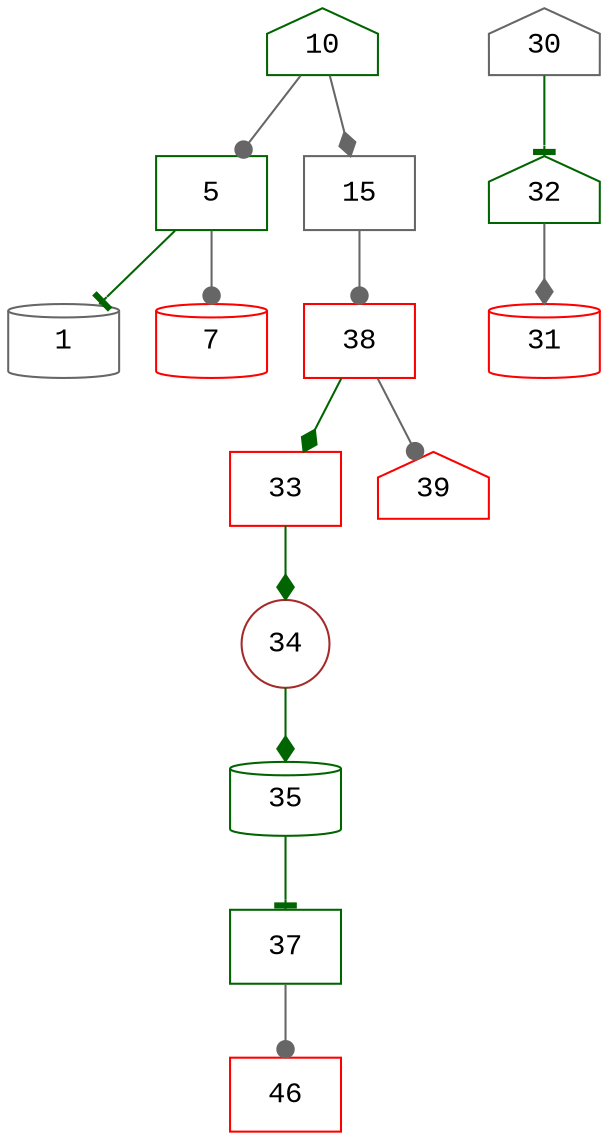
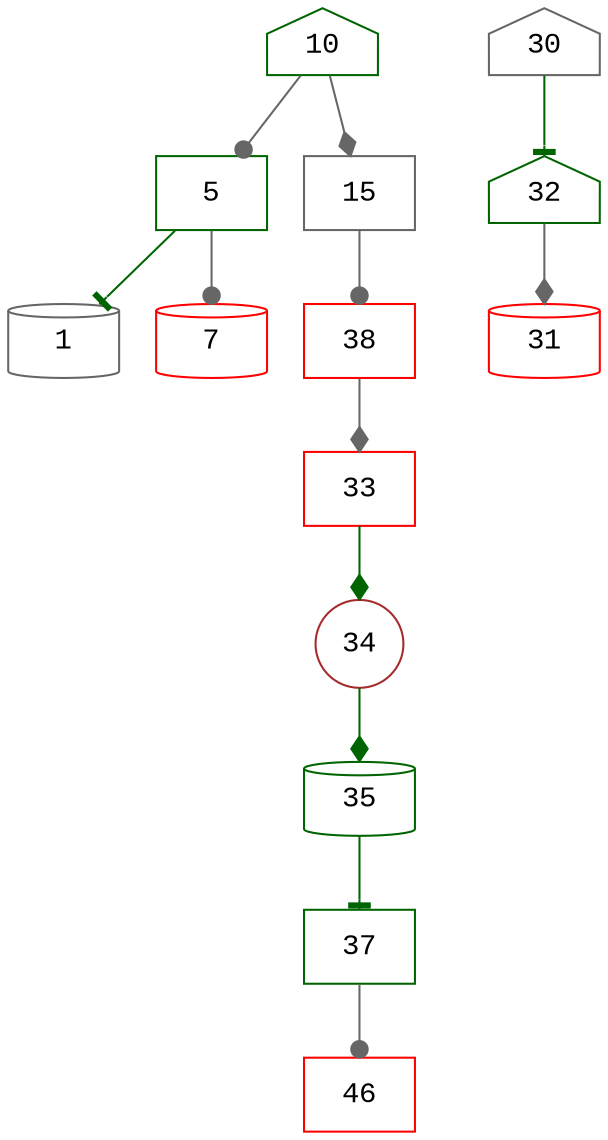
(328, 404) -> (359, 403)
(433, 489) -> none
